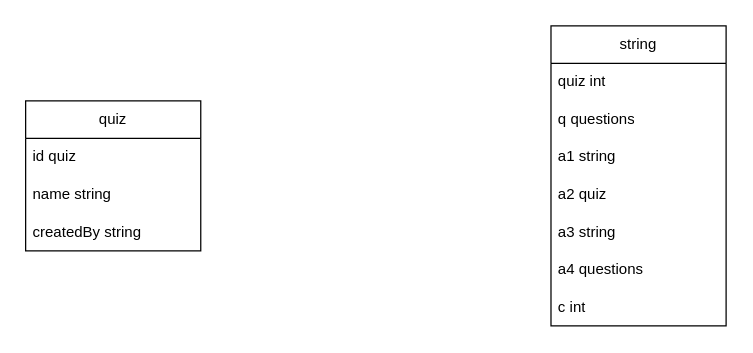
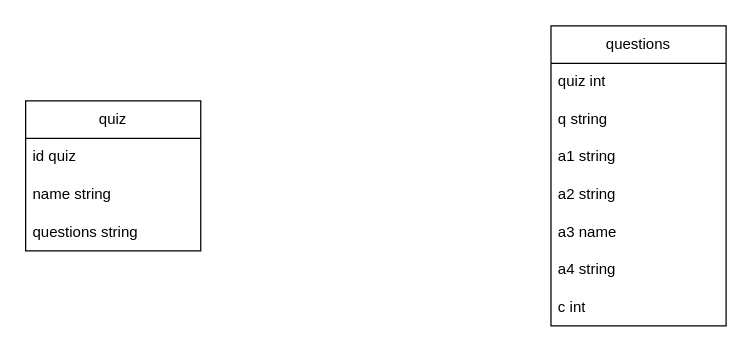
(638, 44) -> (638, 44)
(600, 119) -> (588, 119)
(584, 194) -> (592, 194)
(96, 232) -> (94, 232)
(592, 232) -> (586, 232)
(605, 269) -> (592, 269)
